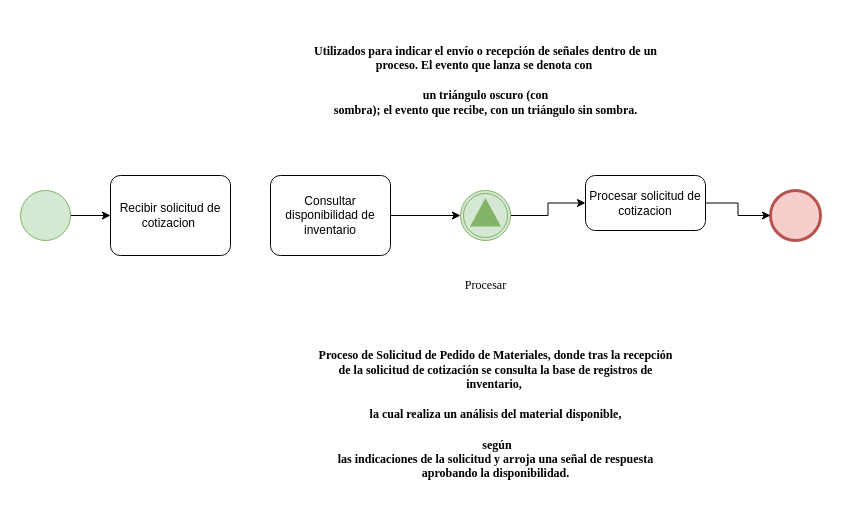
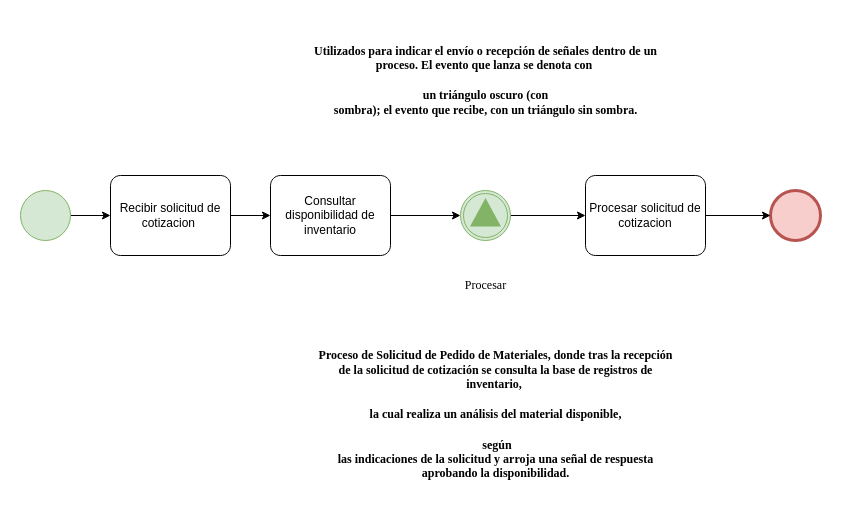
(646, 203) -> (646, 216)
none -> (247, 216)
